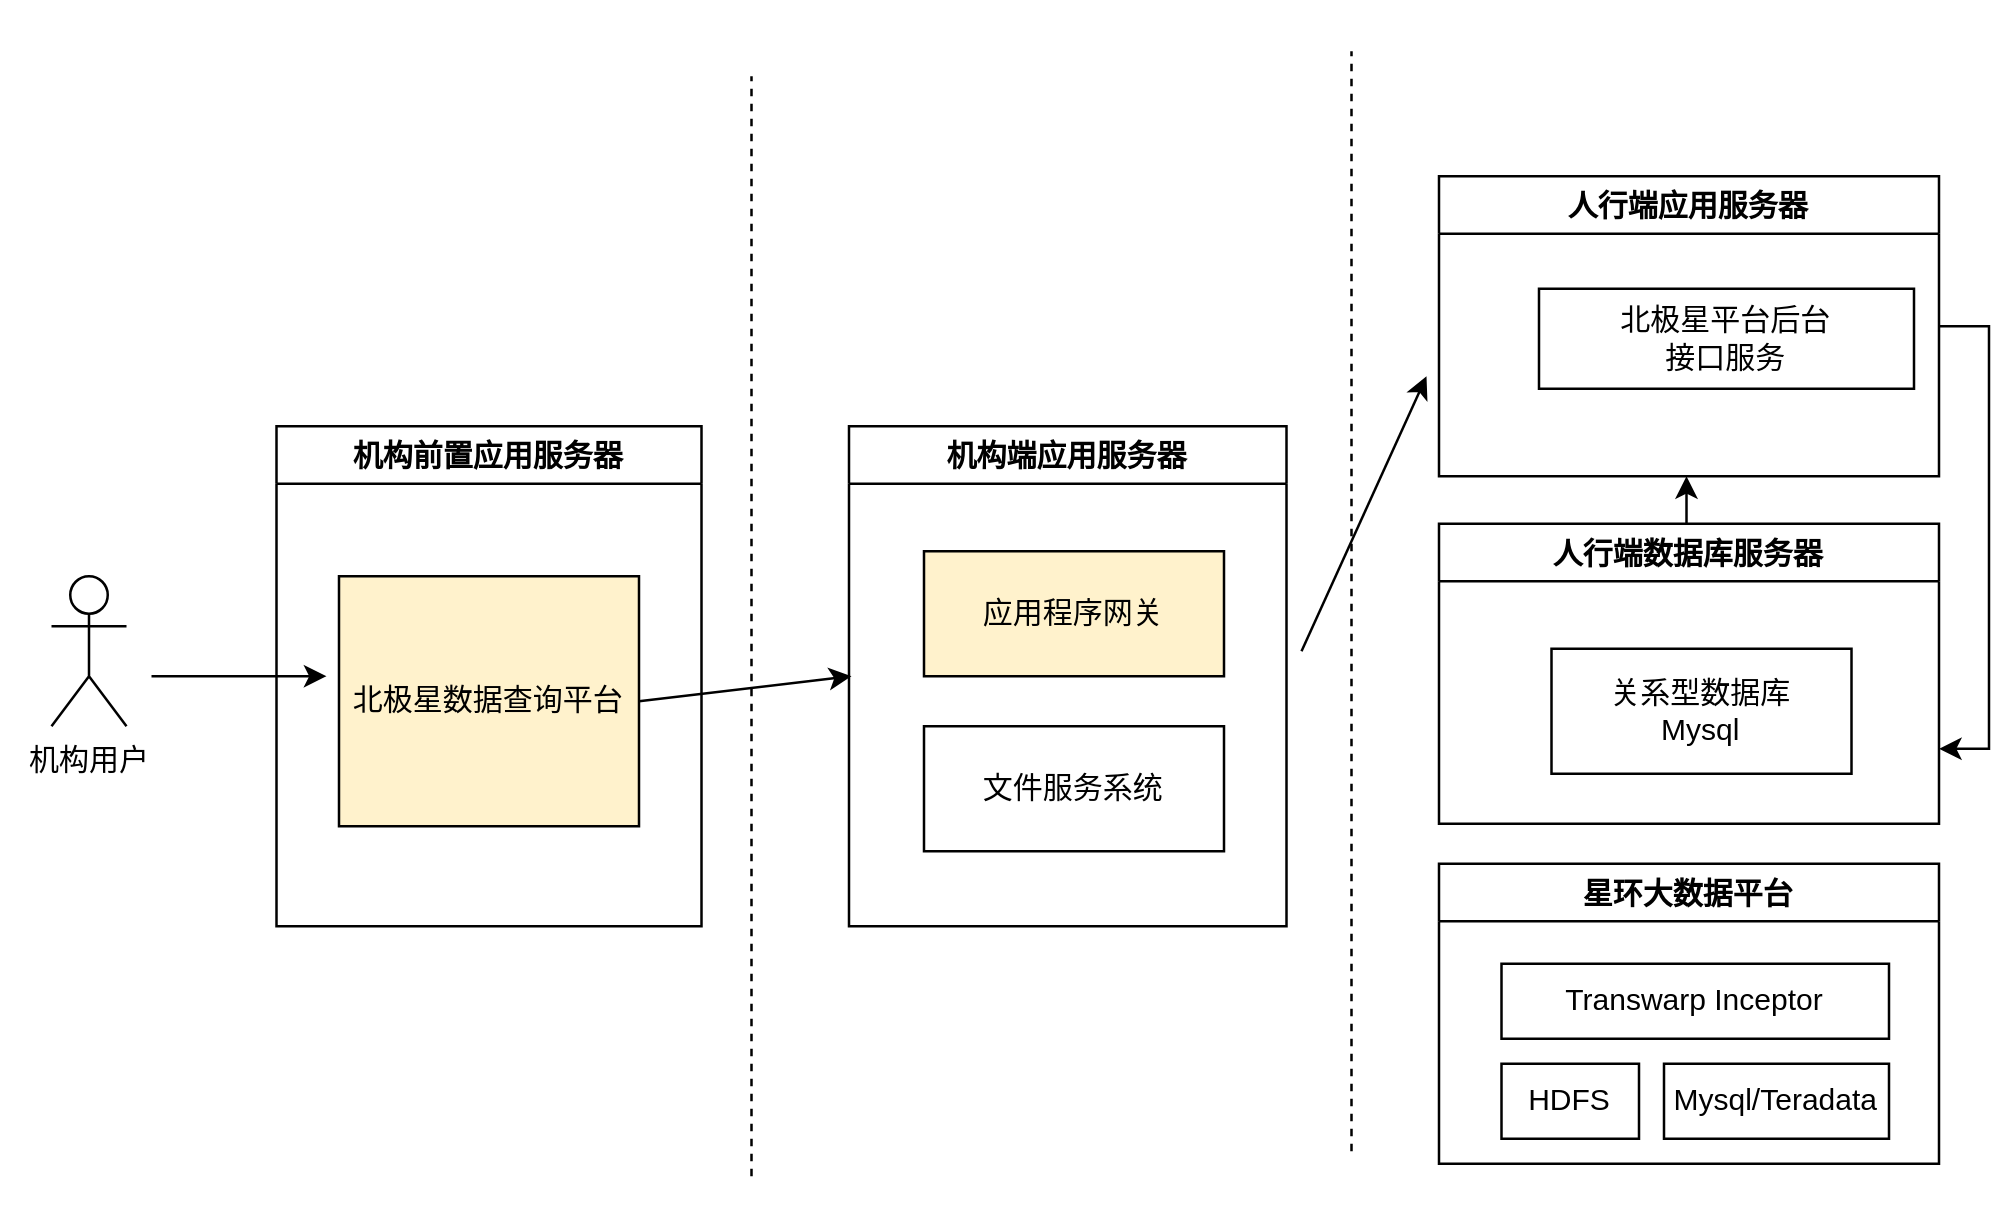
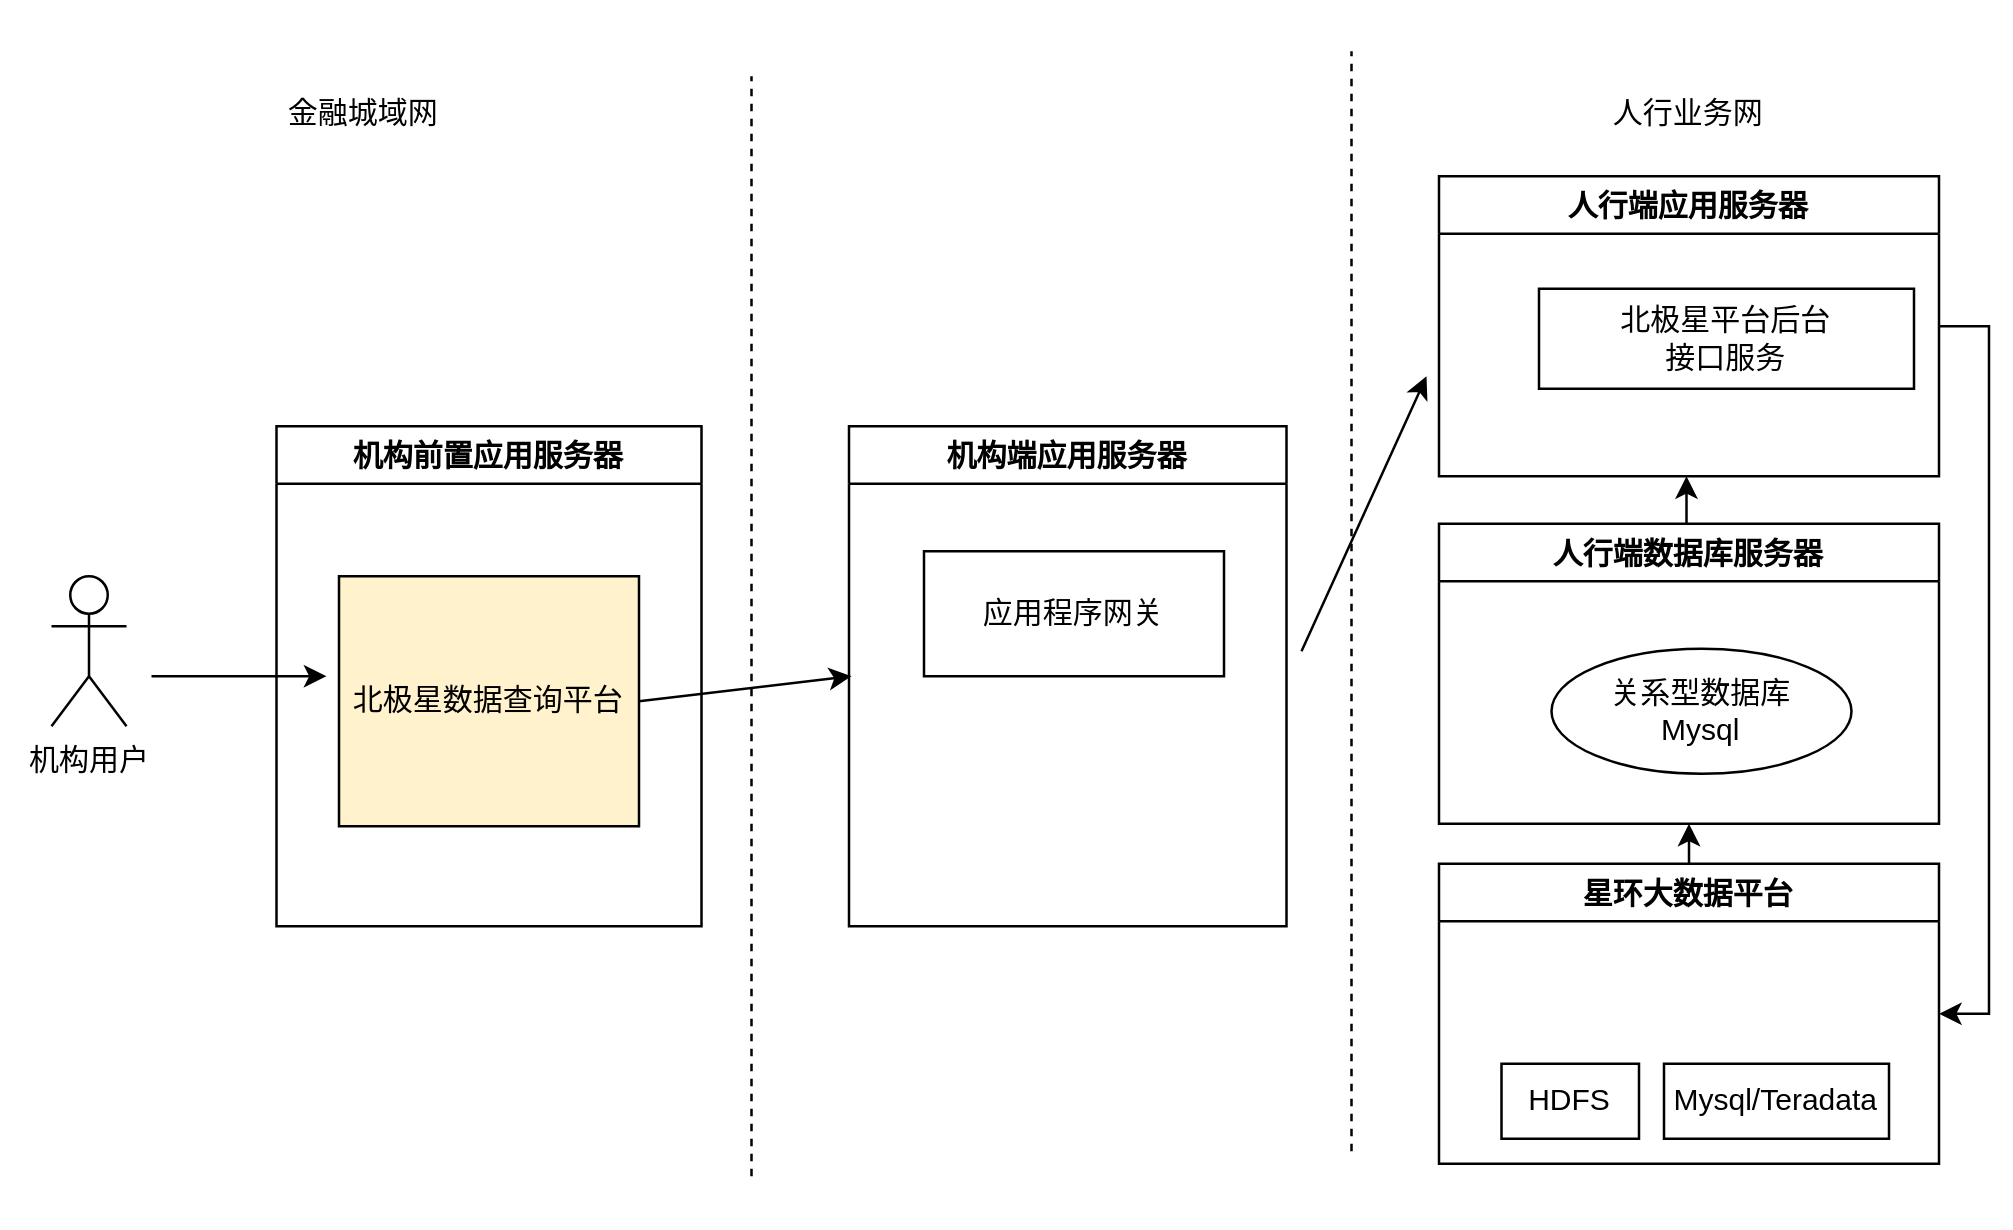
none -> (364, 114)
none -> (1689, 114)
(1074, 614) -> (1074, 614)
(1701, 711) -> (1701, 711)
(1970, 749) -> none
(1074, 789) -> none
none -> (1689, 852)
none -> (1989, 898)
(1695, 1001) -> none
